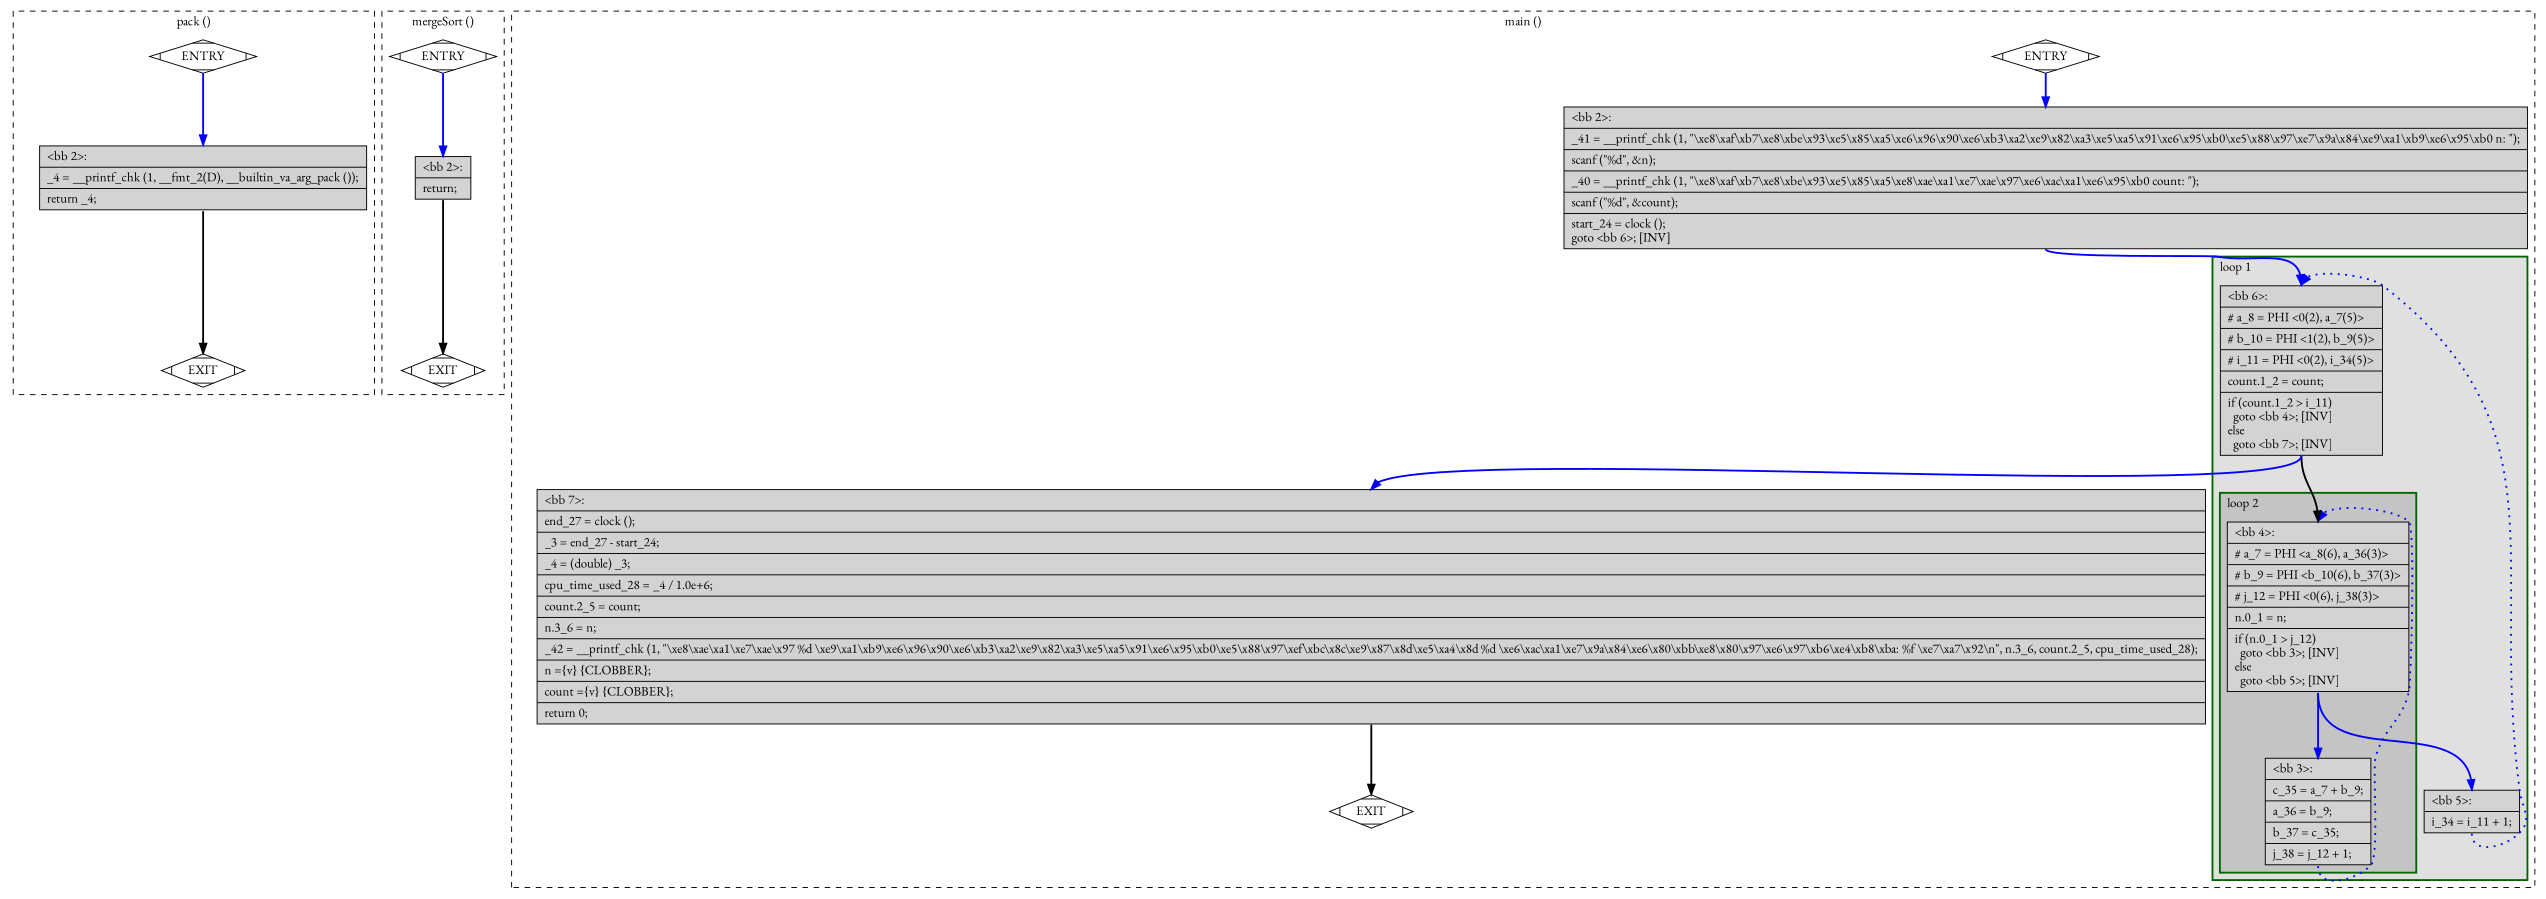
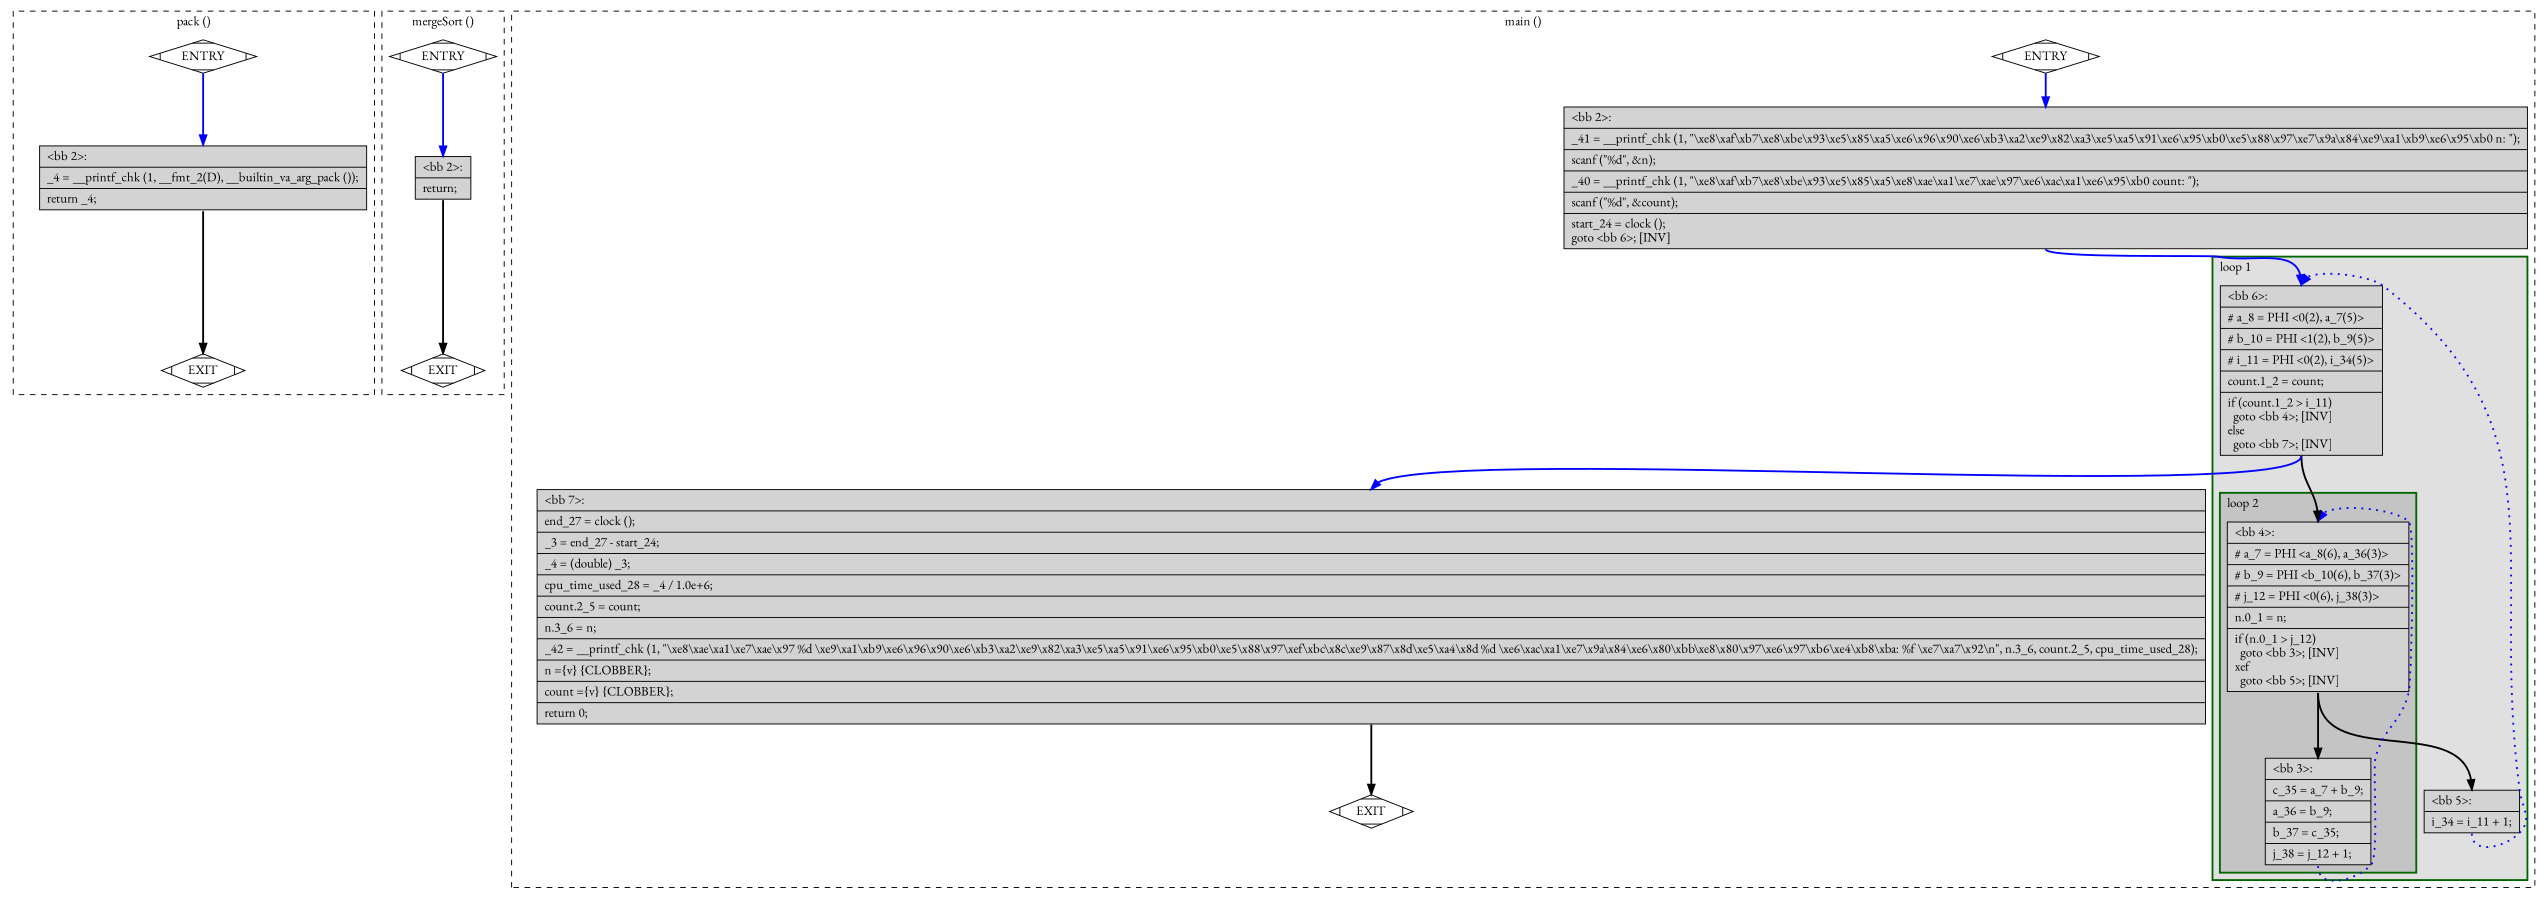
(2244, 667) -> (2242, 667)
(2318, 721) -> (2318, 721)
(2390, 741) -> (2390, 741)
